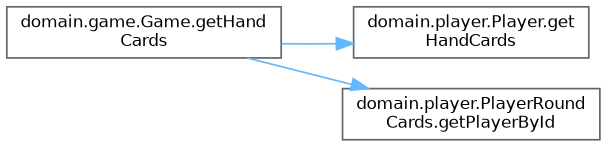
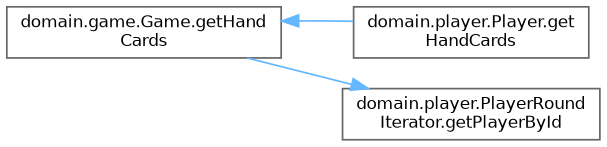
(309, 44) -> (326, 21)
(471, 114) -> (471, 114)
